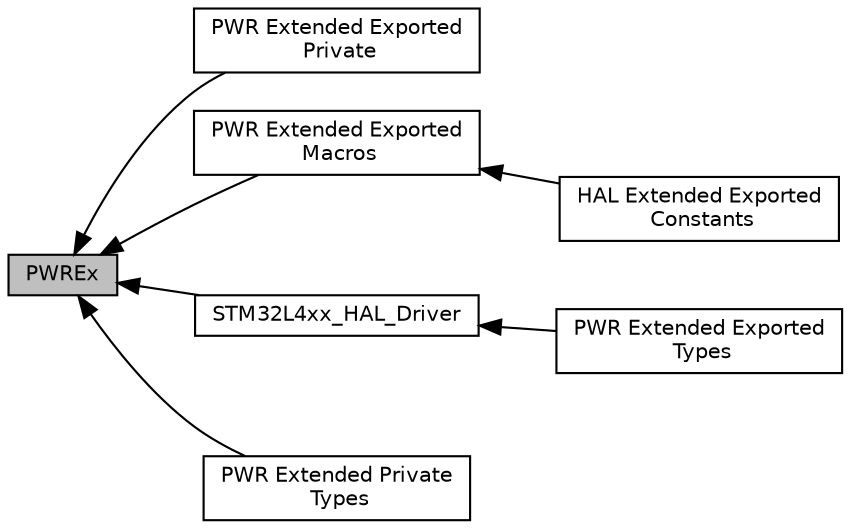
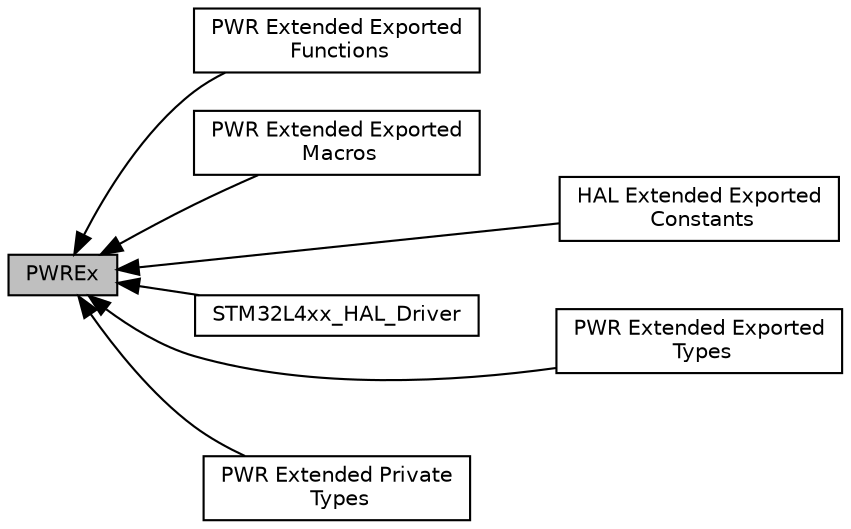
(337, 41) -> (337, 41)
(531, 178) -> (349, 245)
(529, 329) -> (324, 378)
